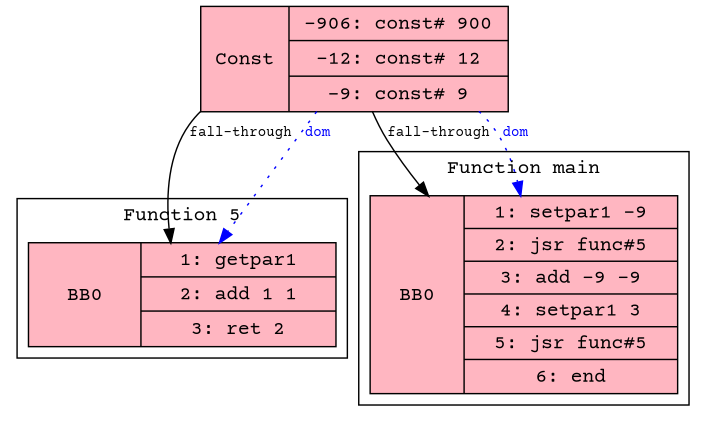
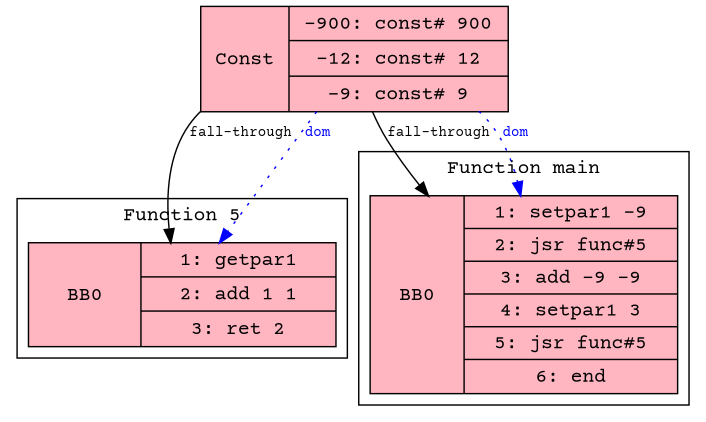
(399, 23) -> (399, 23)
